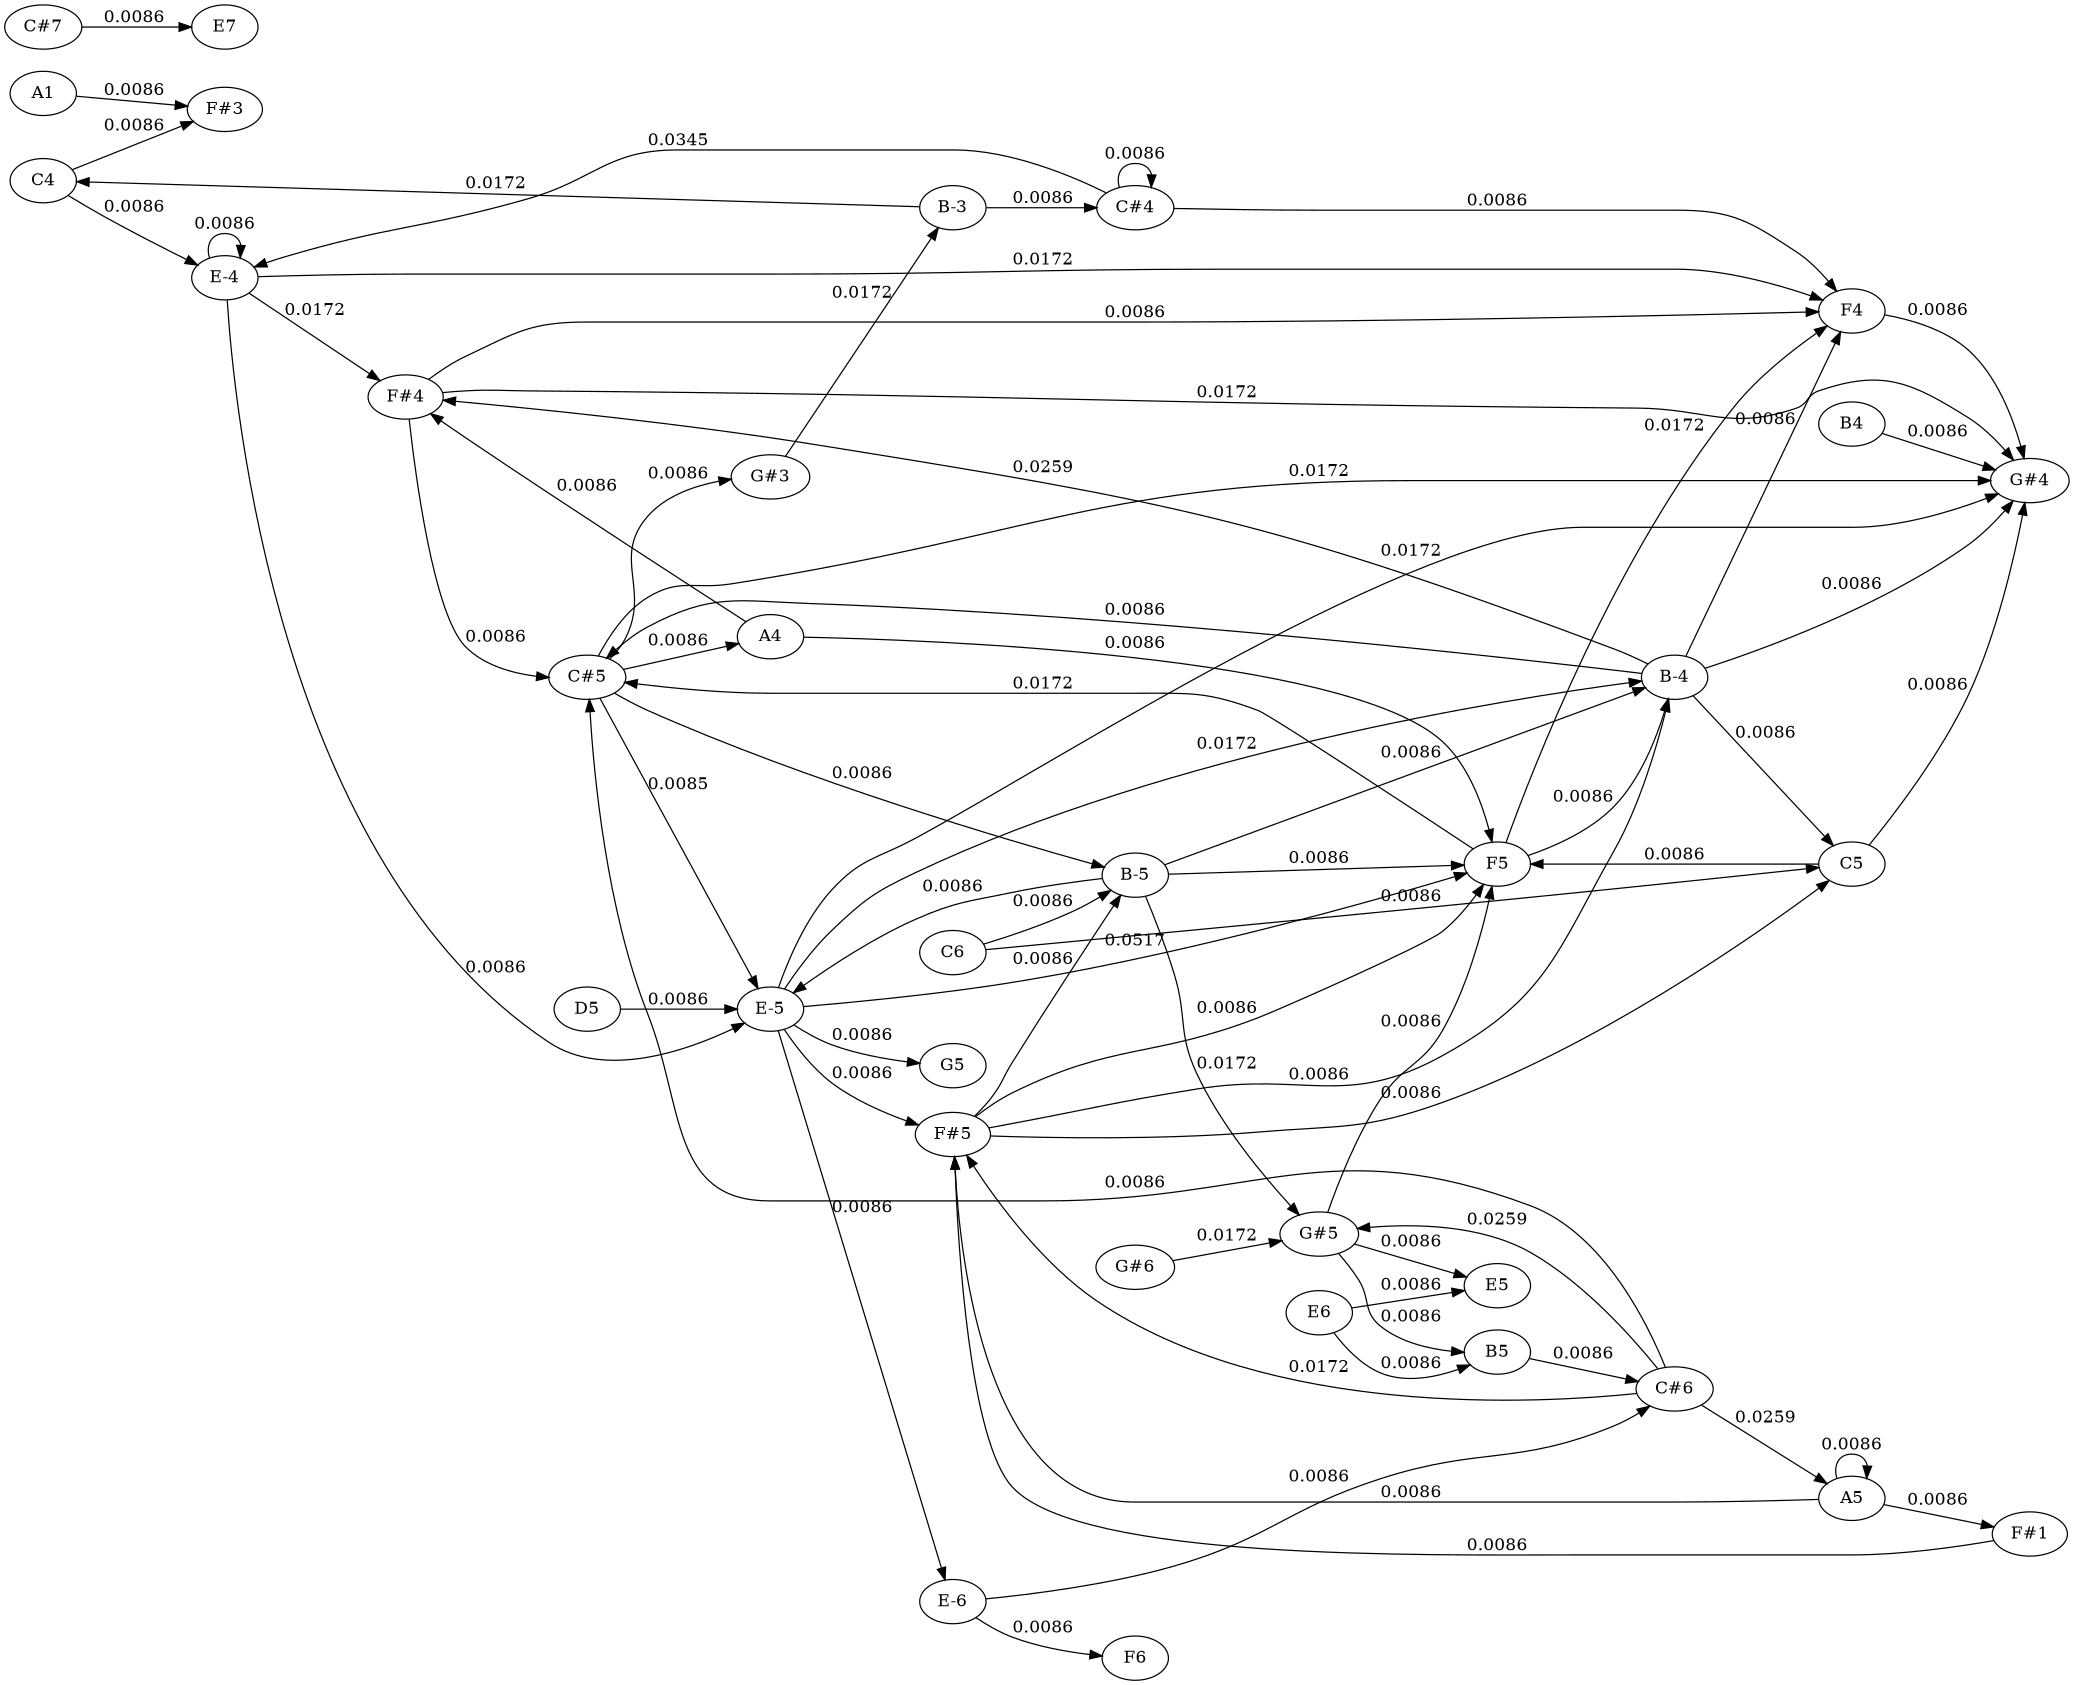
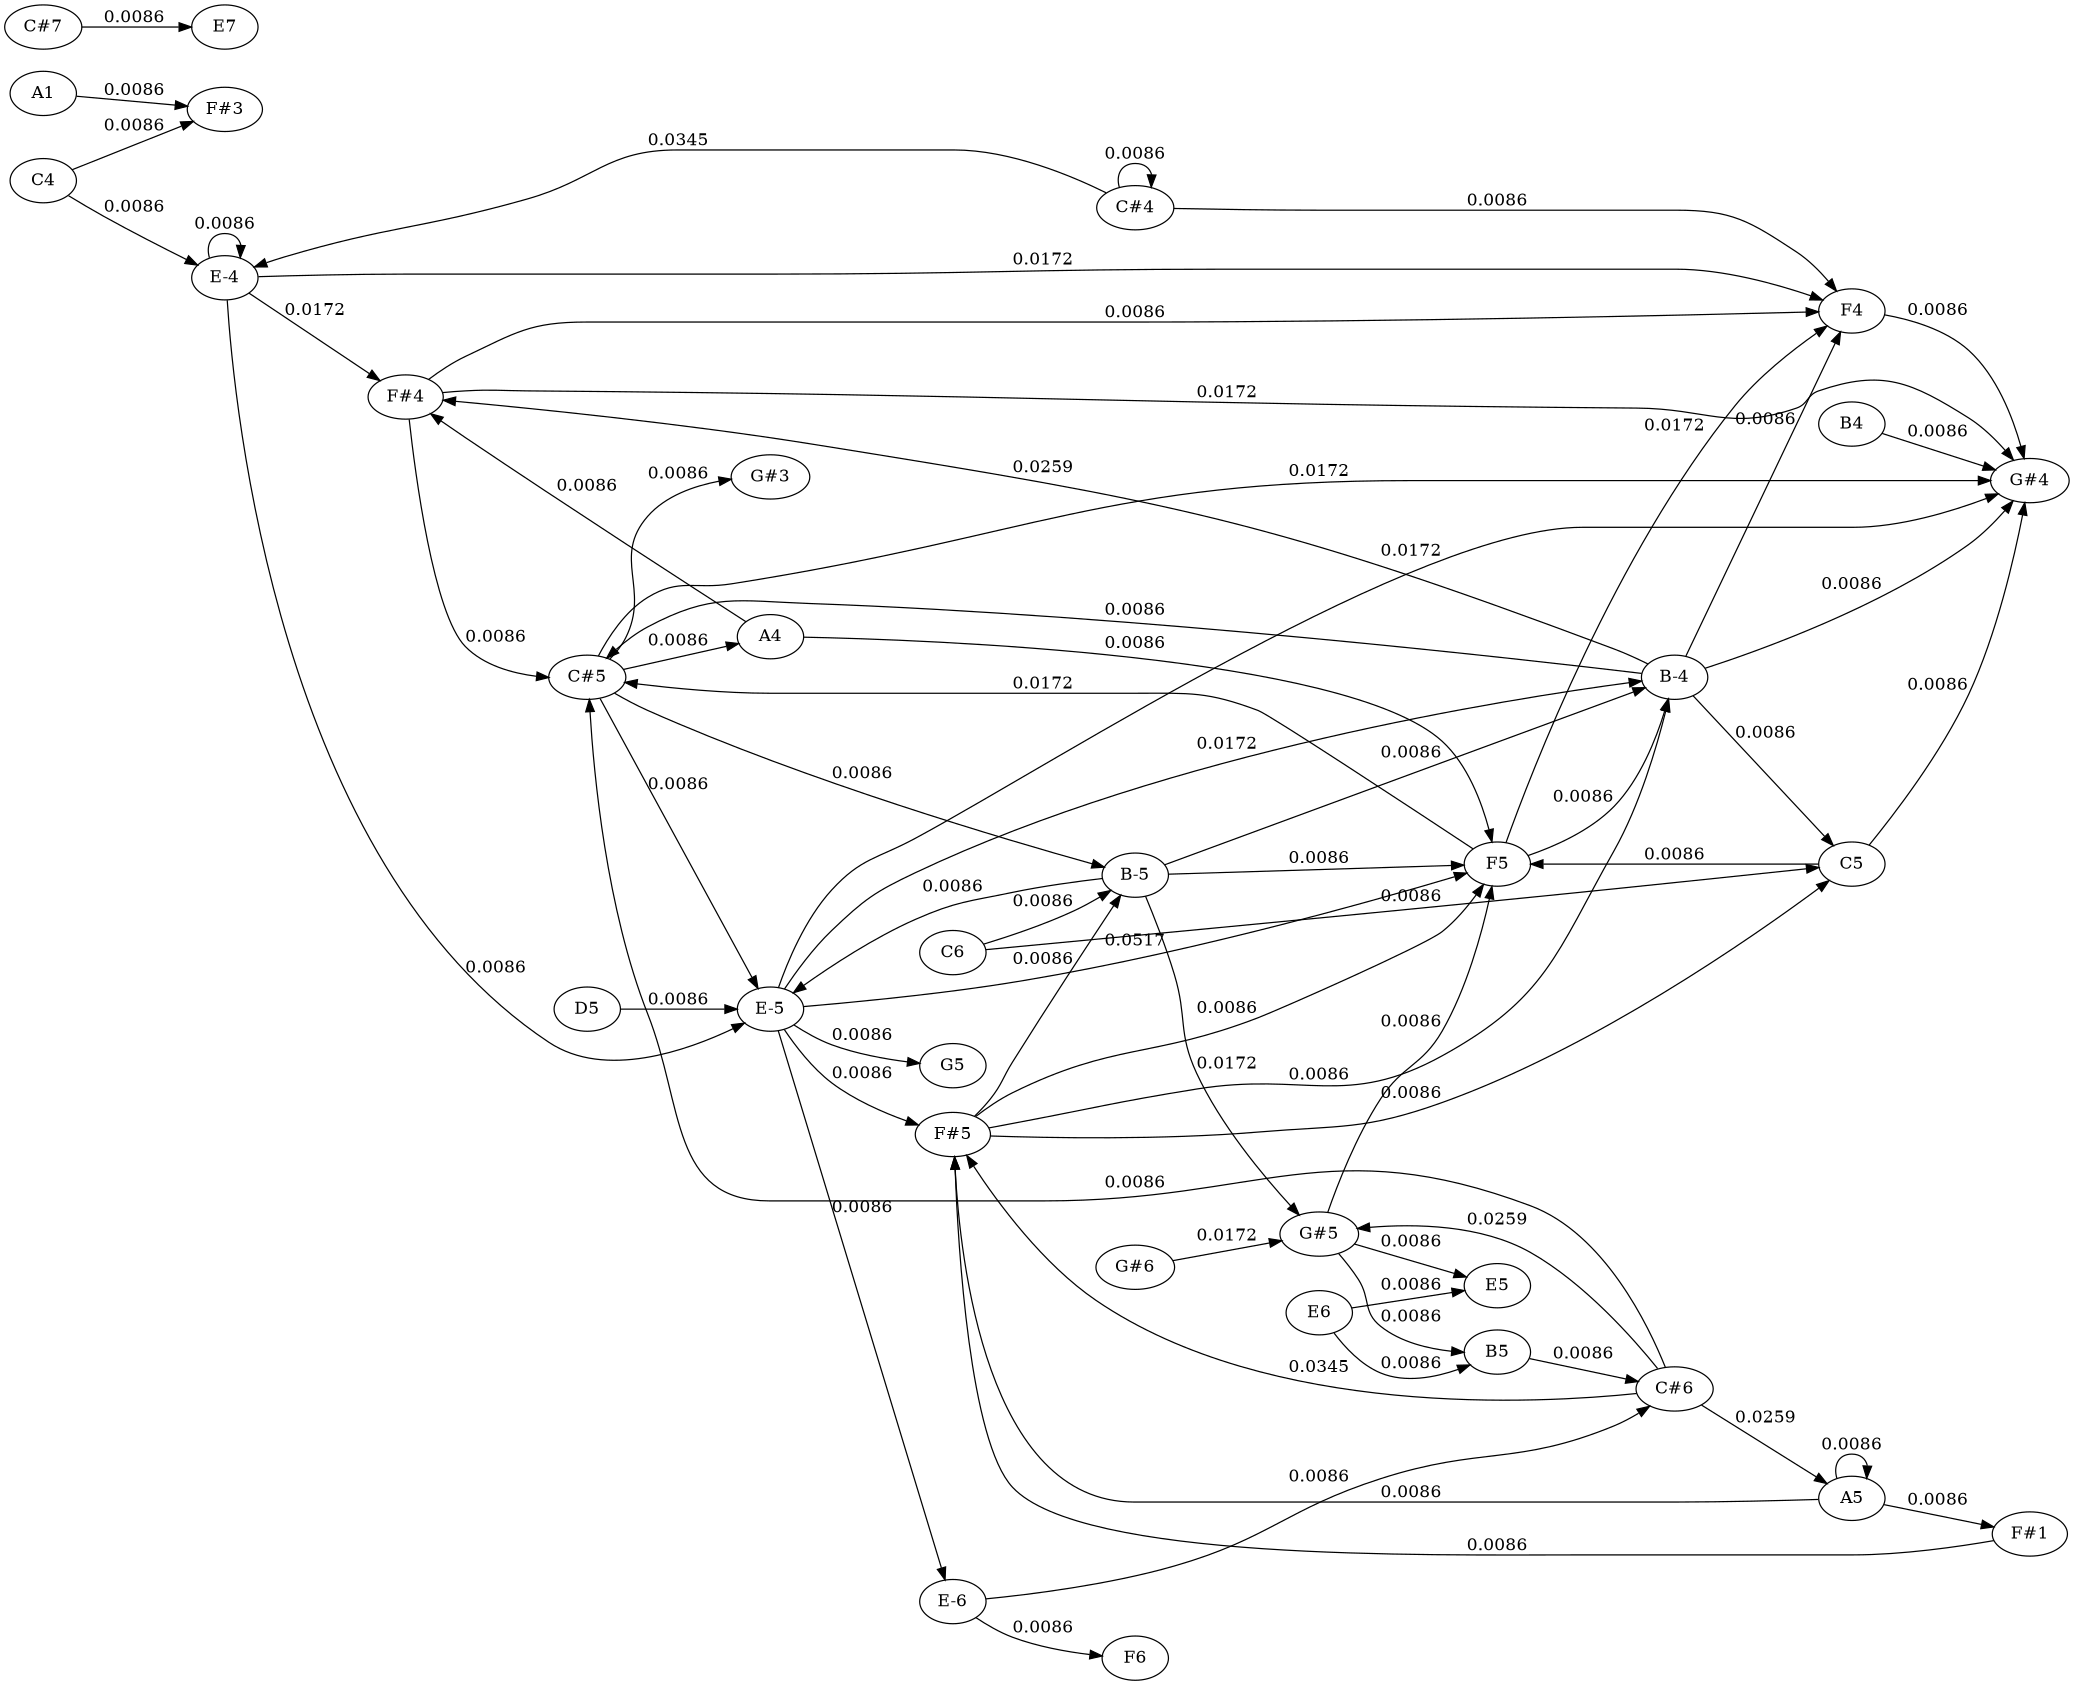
(953, 208) -> none
(678, 785) -> (678, 785)
(1319, 1367) -> (1319, 1367)
